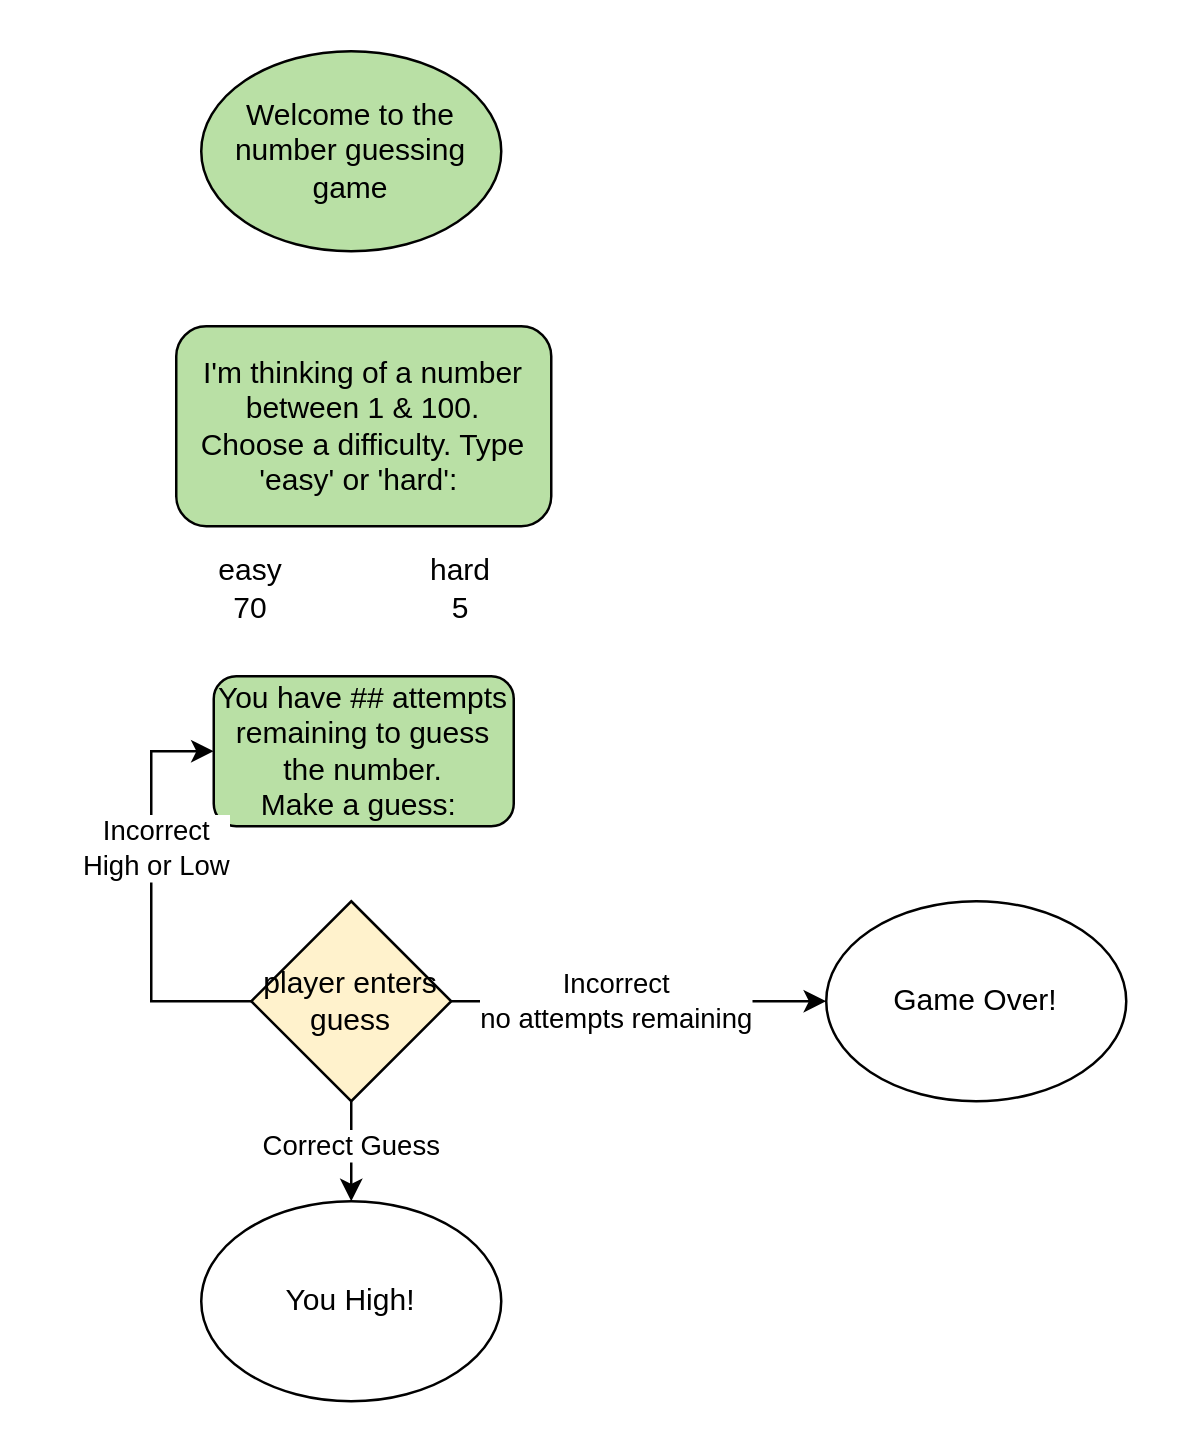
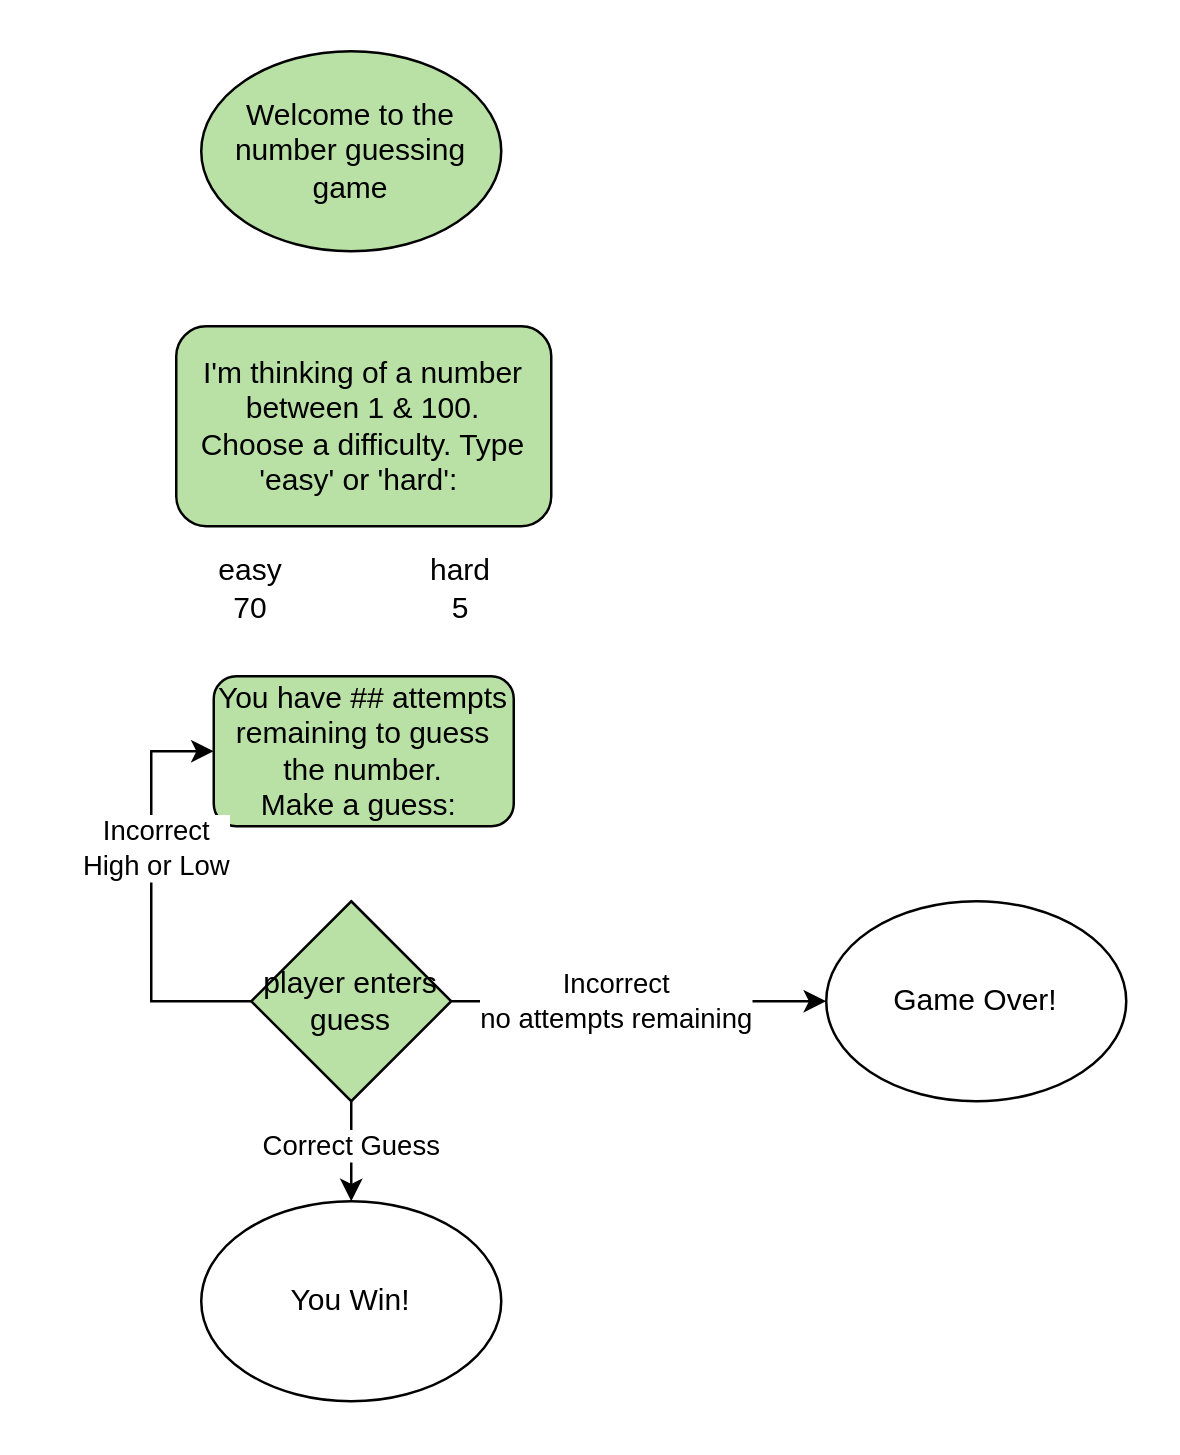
(351, 1001) -> (351, 1001)
(351, 1301) -> (351, 1301)
